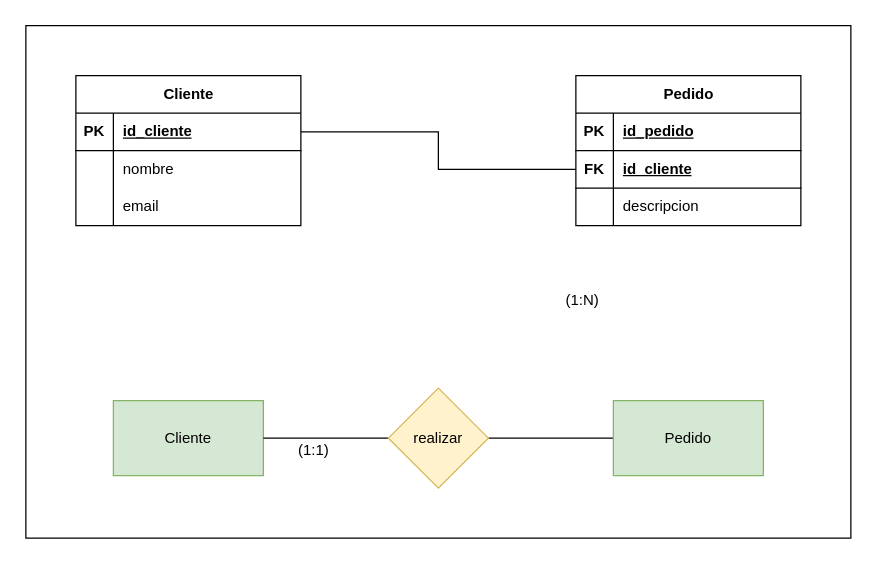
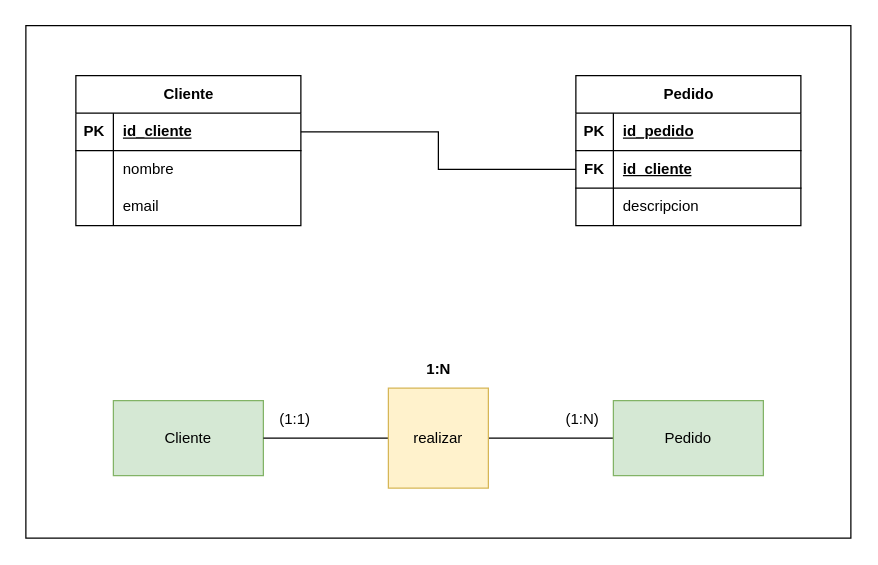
(582, 301) -> (582, 419)
none -> (438, 369)
(438, 438) -> (438, 438)
(313, 451) -> (294, 419)
